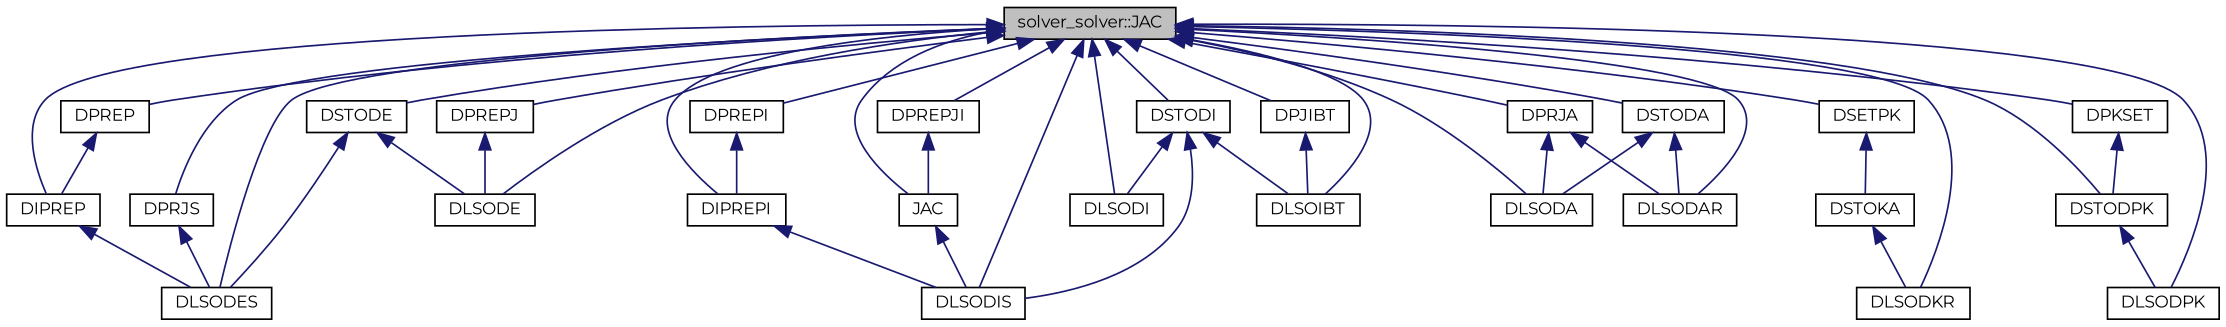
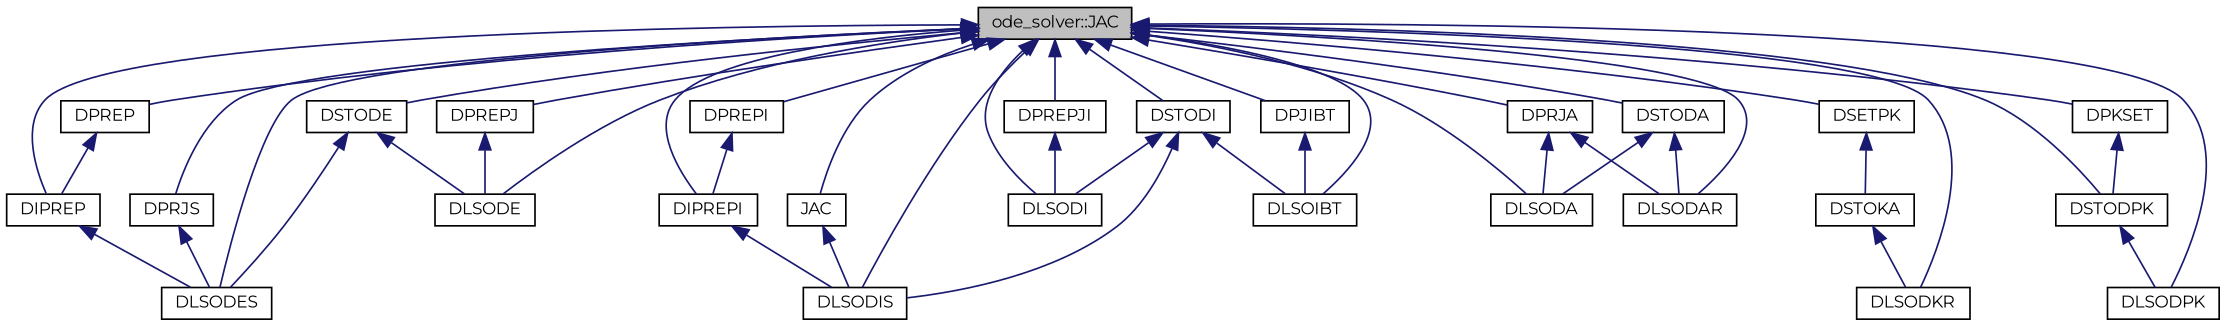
(1090, 23) -> (1055, 23)
(928, 172) -> (1055, 172)
